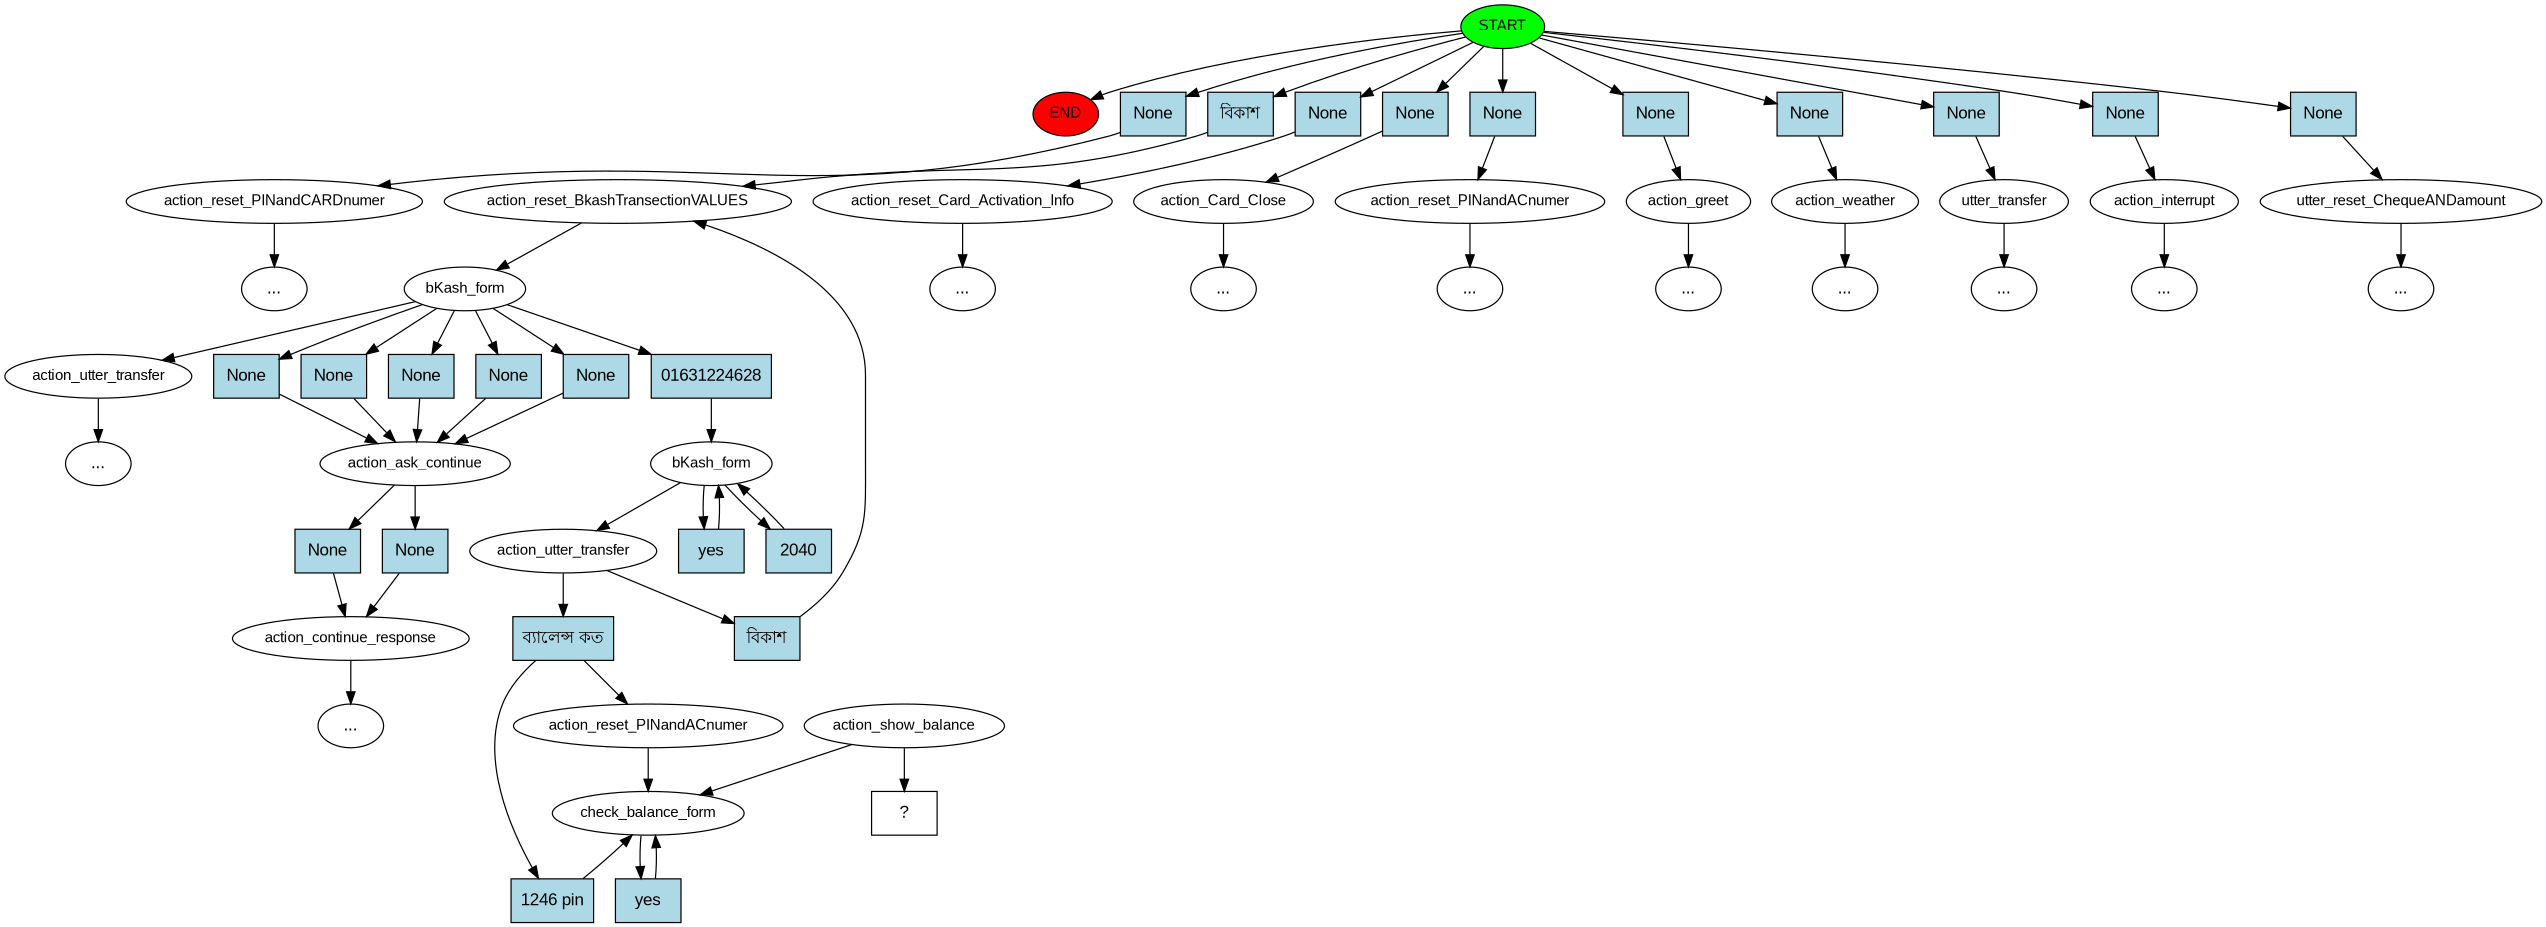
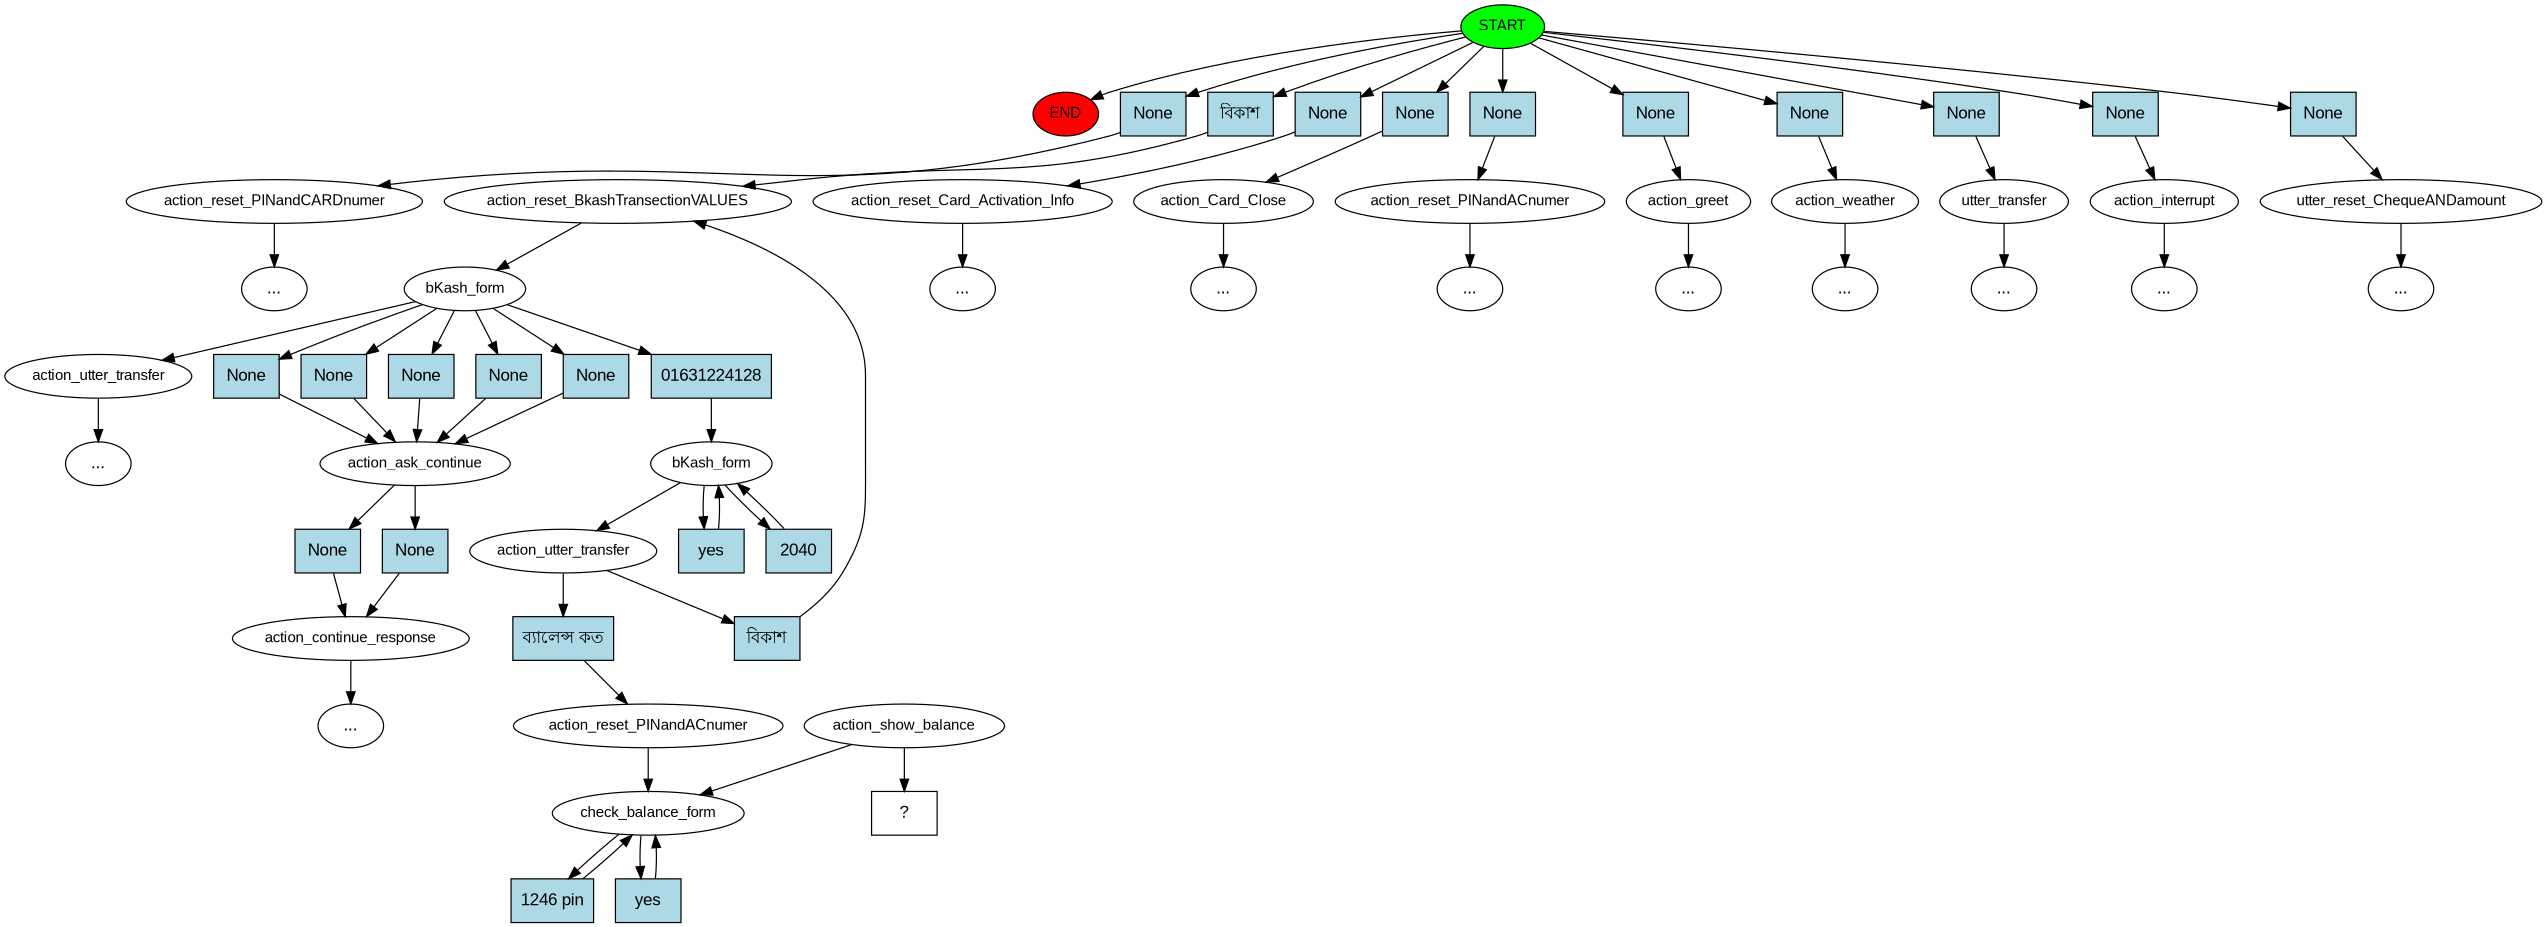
(711, 376) -> (711, 376)
(496, 761) -> (598, 852)
